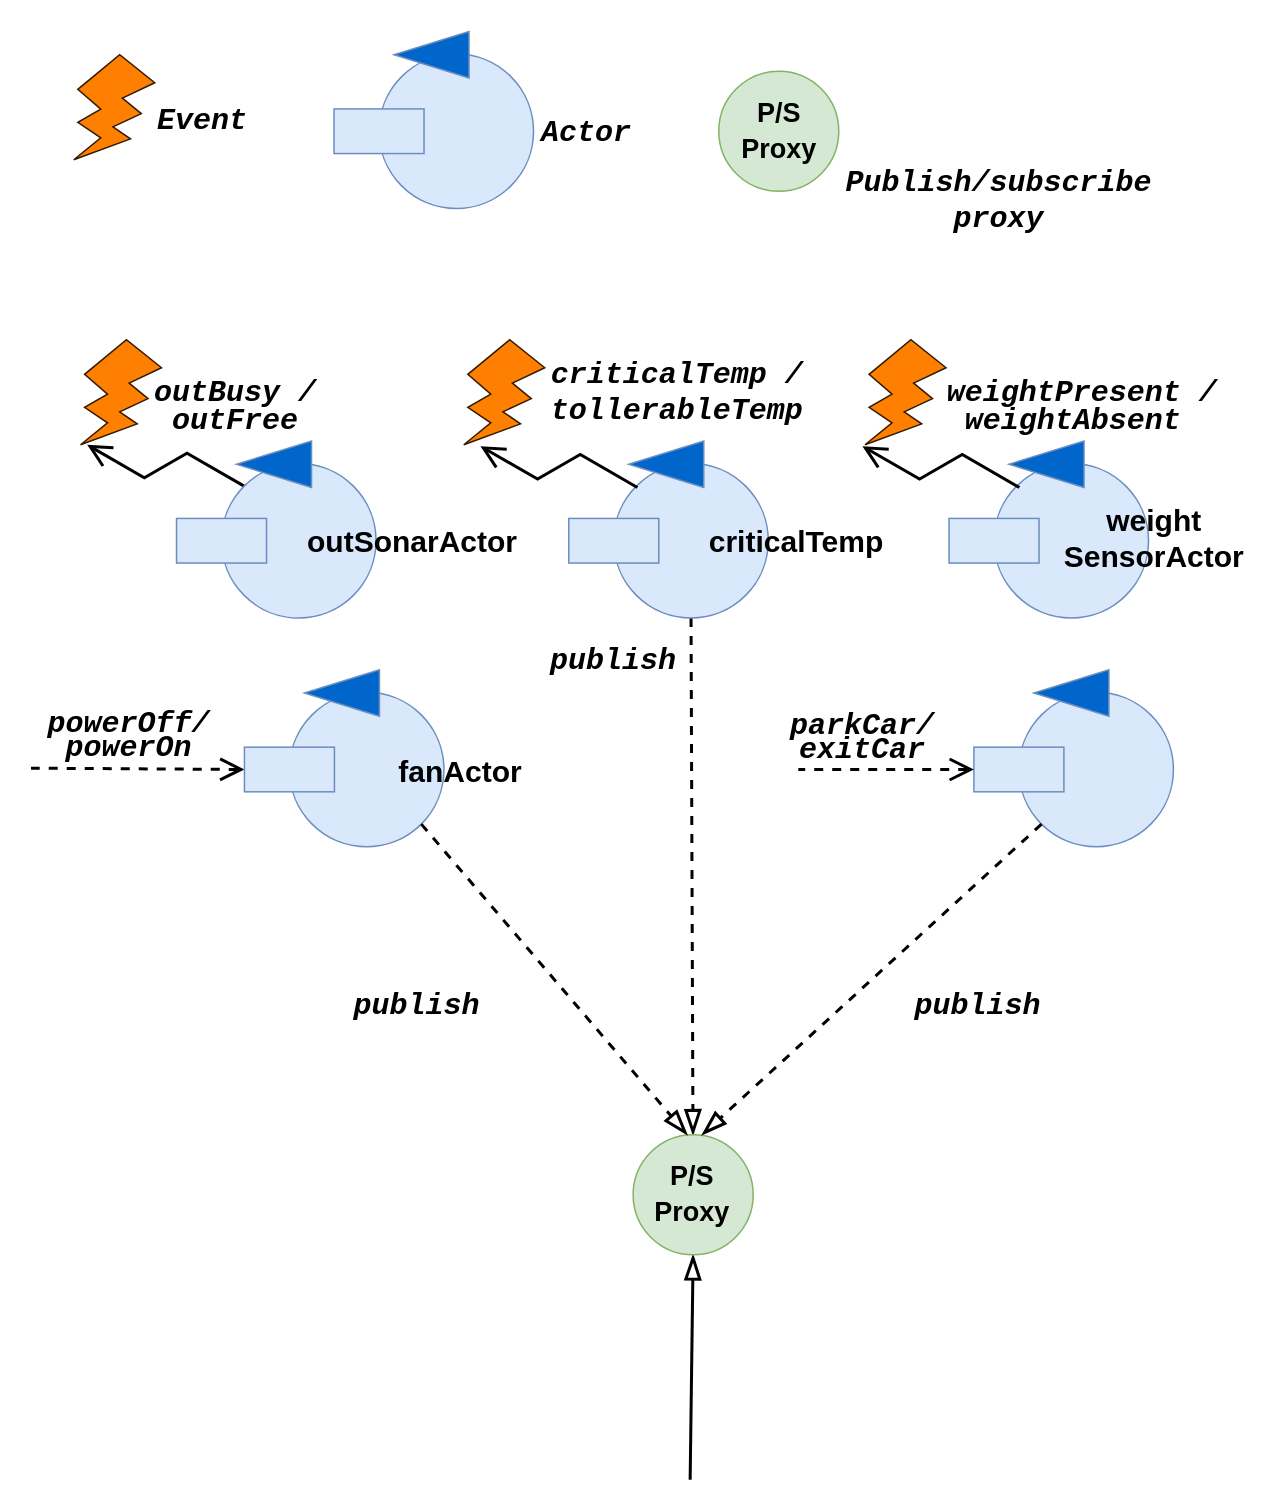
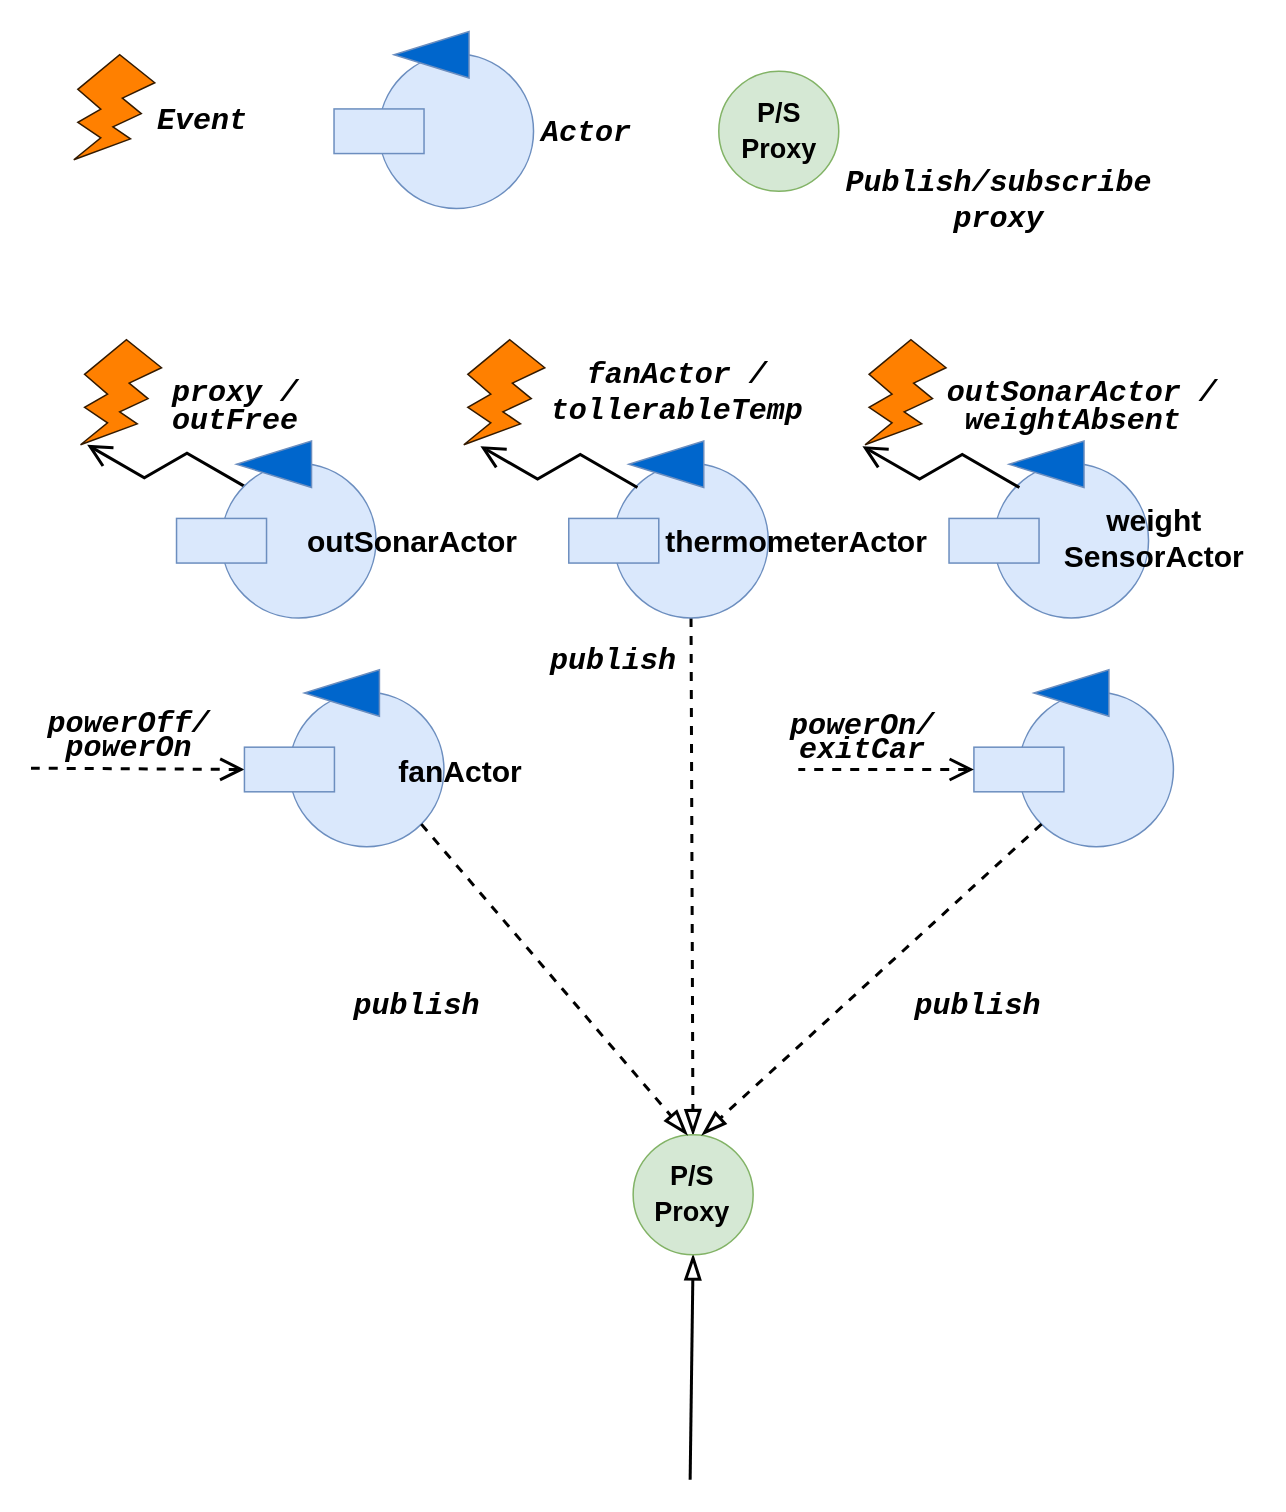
(236, 392) -> (236, 392)
(677, 392) -> (677, 392)
(1082, 392) -> (1082, 392)
(797, 541) -> (797, 541)
(863, 725) -> (863, 725)
